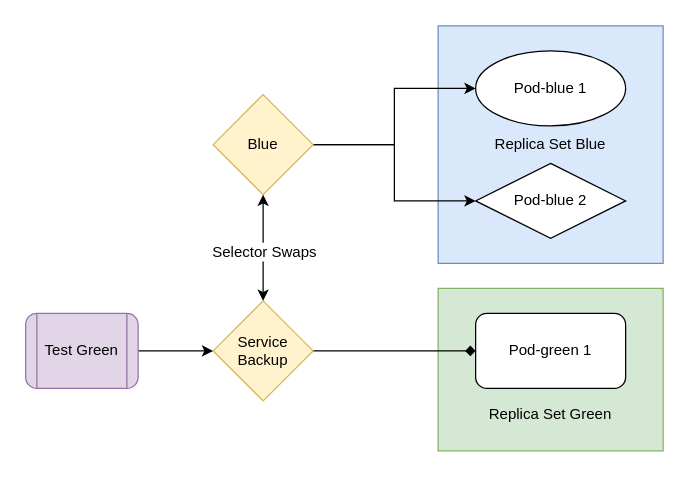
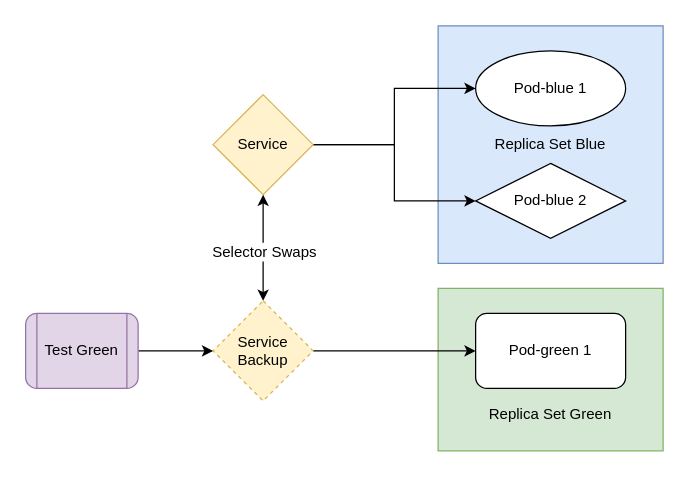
(263, 144) -> (263, 144)
(263, 351) -> (263, 351)
(465, 351) -> (466, 351)
